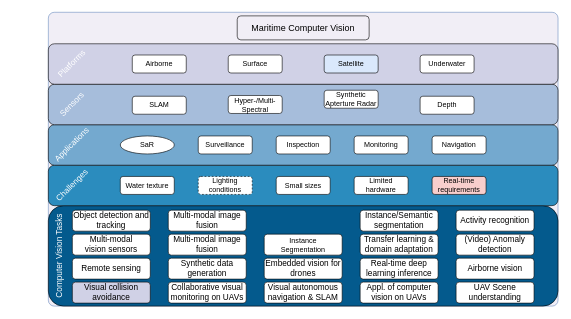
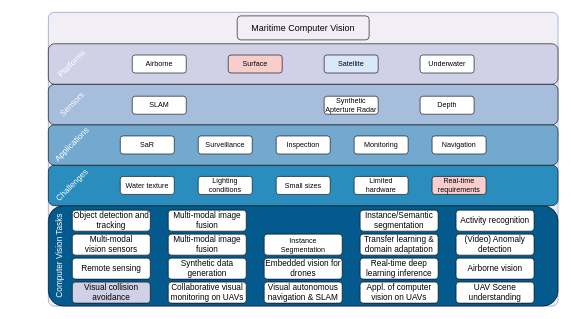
(255, 64) -> (255, 64)
(351, 99) -> (351, 105)
(255, 105) -> none
(147, 145) -> (147, 145)
(225, 186) -> (225, 186)
